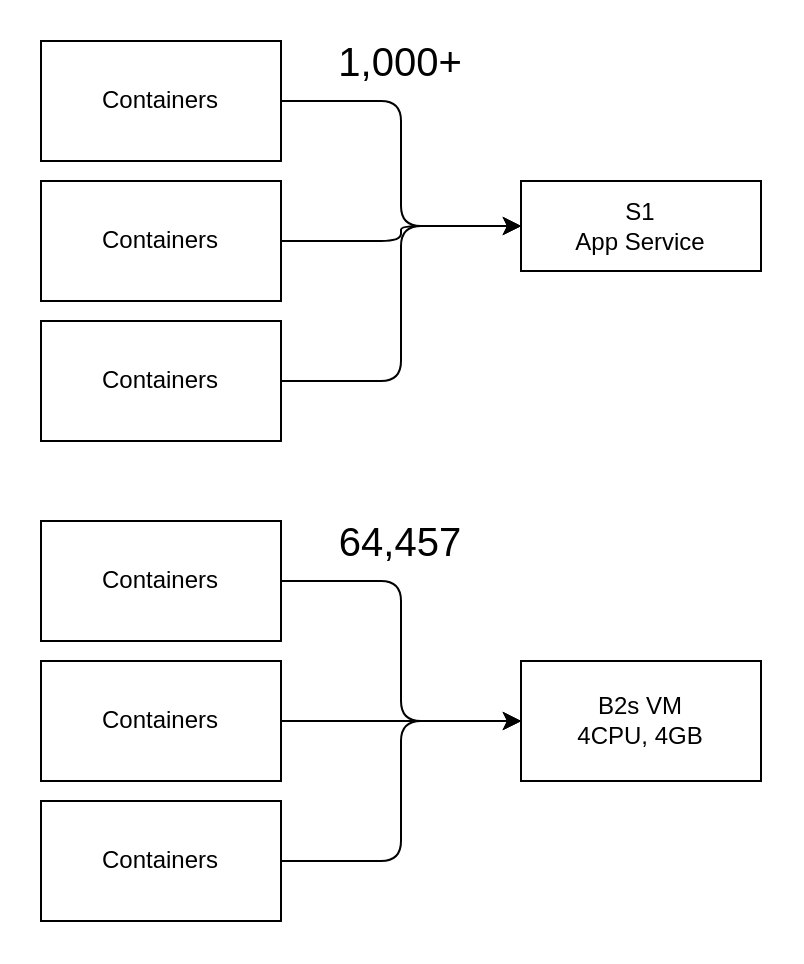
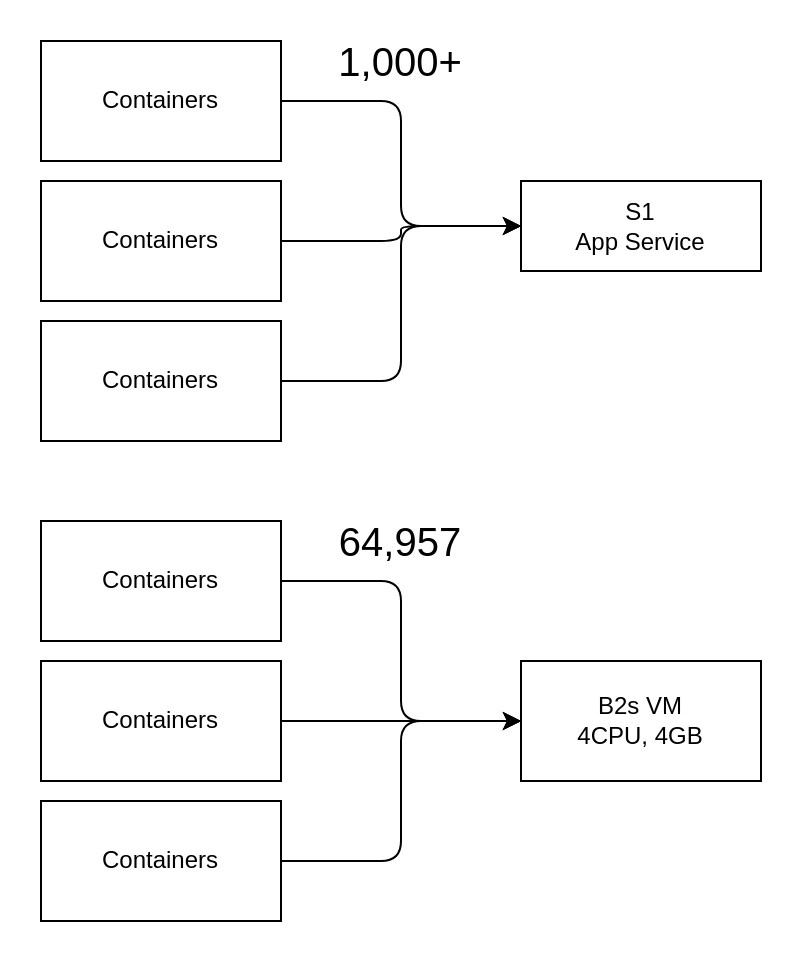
(401, 541) -> (401, 541)
